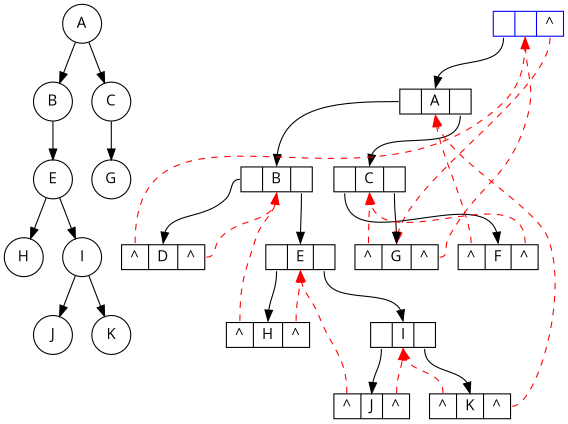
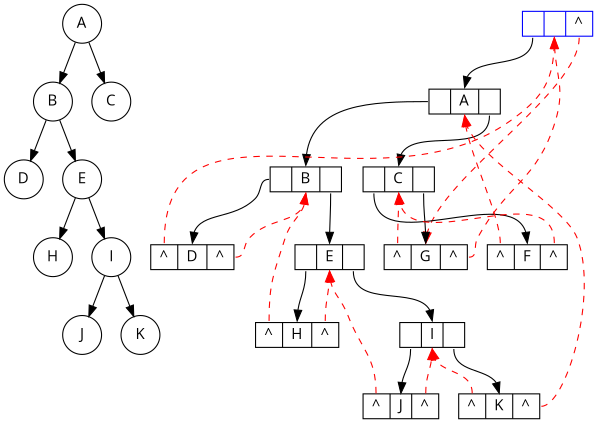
none -> (24, 179)
(111, 179) -> none
